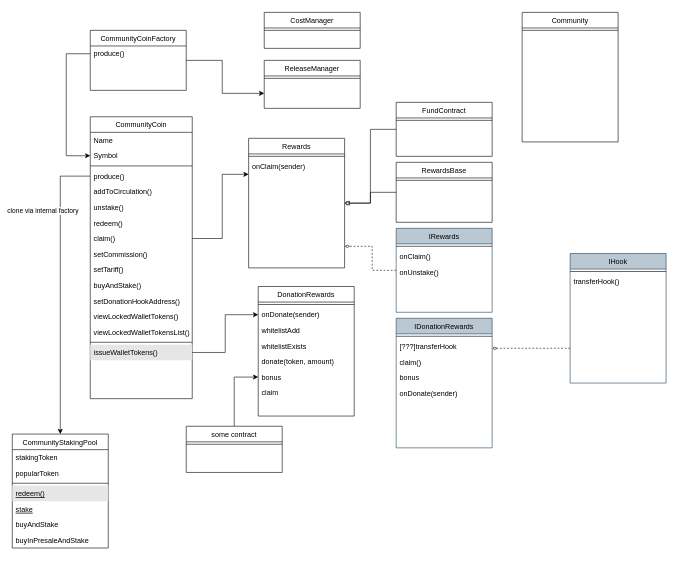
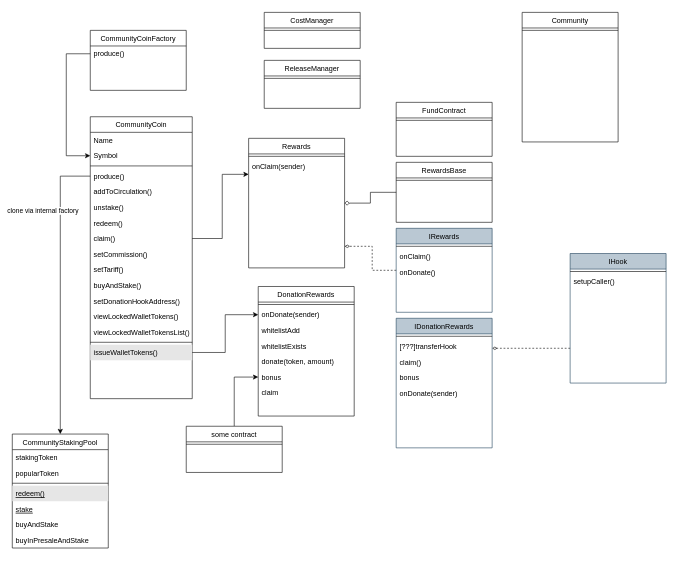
(240, 93) -> none
(371, 147) -> none
(422, 272) -> (420, 272)
(602, 282) -> (598, 282)
